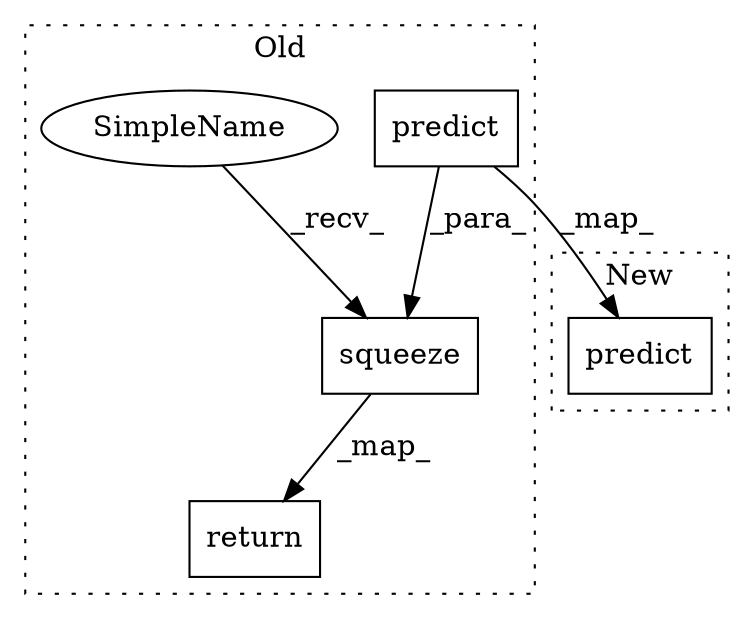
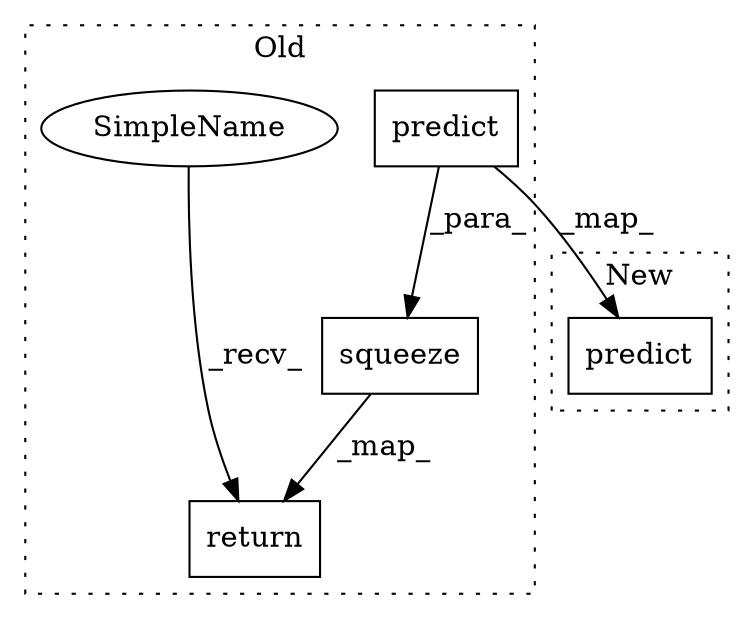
(287, 234) -> (196, 326)
